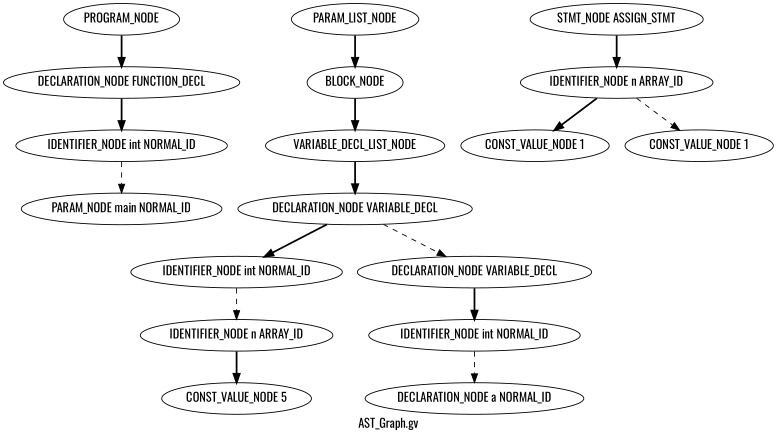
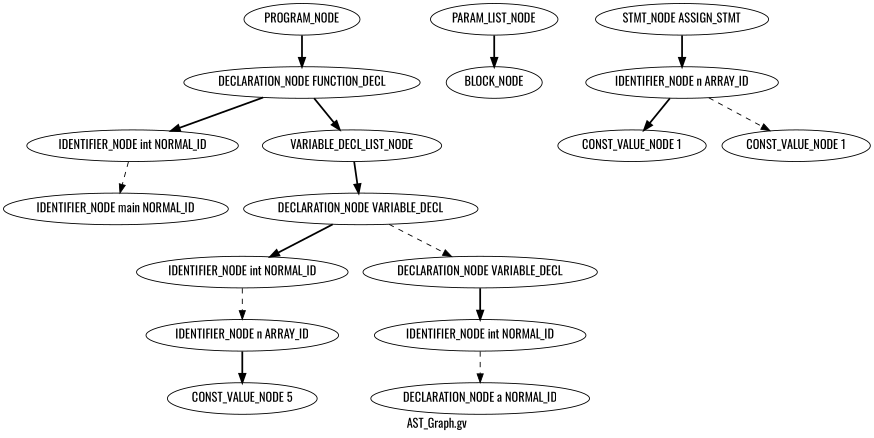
(355, 110) -> (324, 111)
(122, 209) -> (116, 209)
